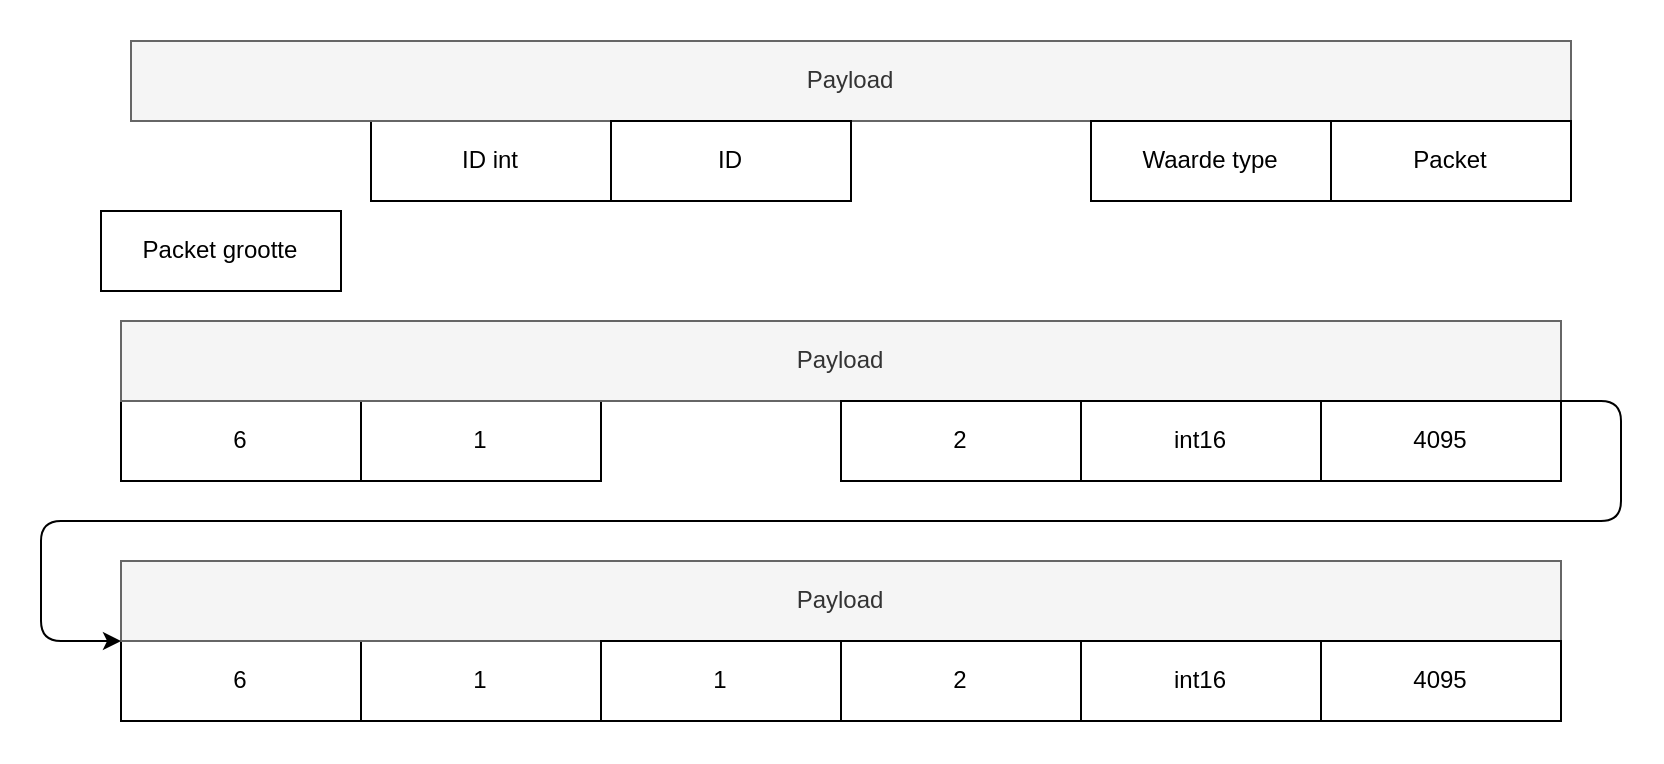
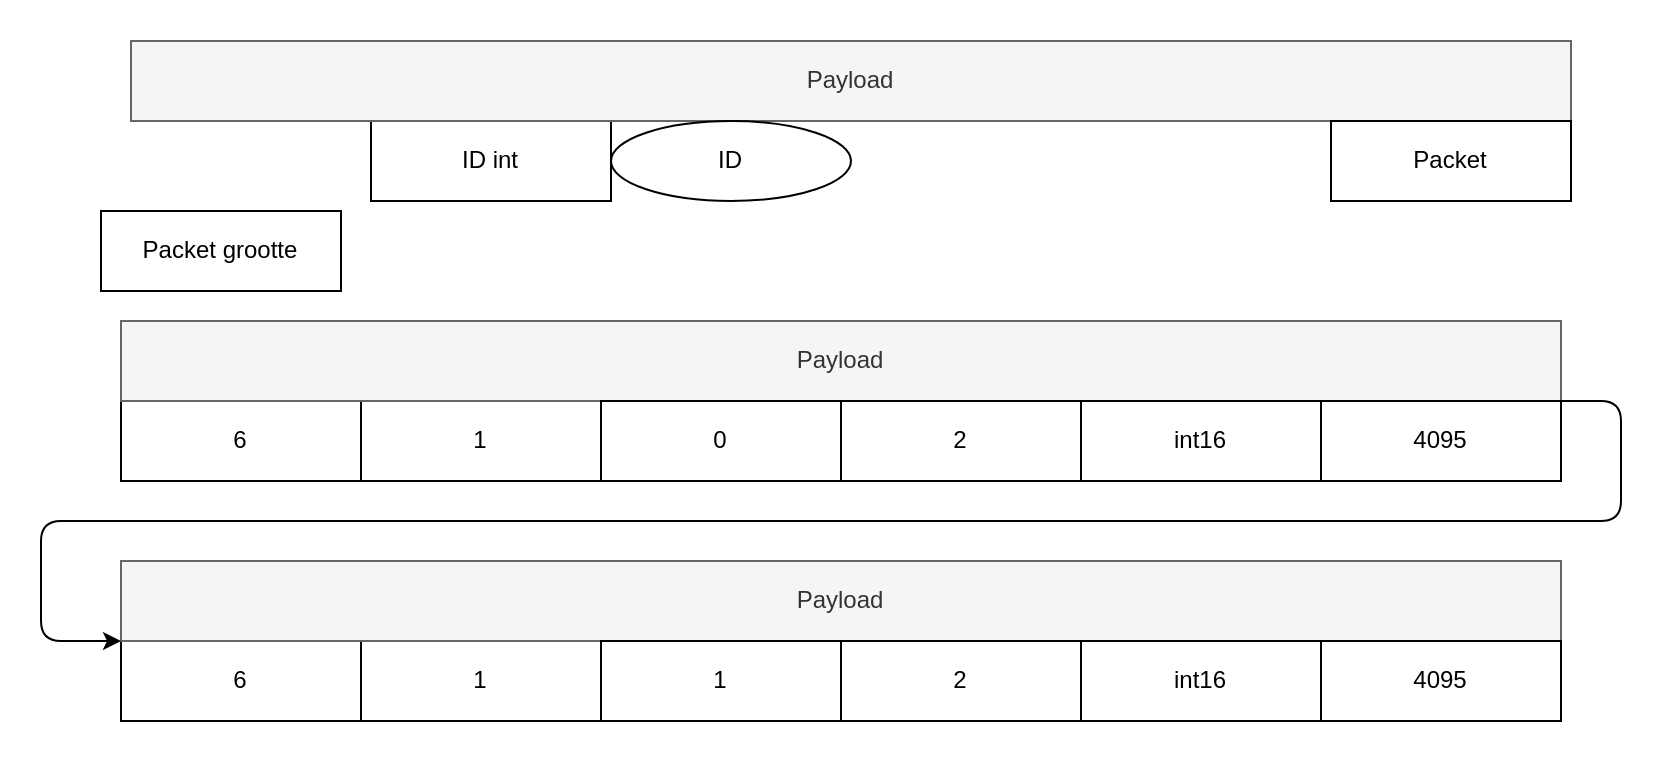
(731, 161) -> (731, 161)
(1211, 161) -> none
none -> (721, 441)
